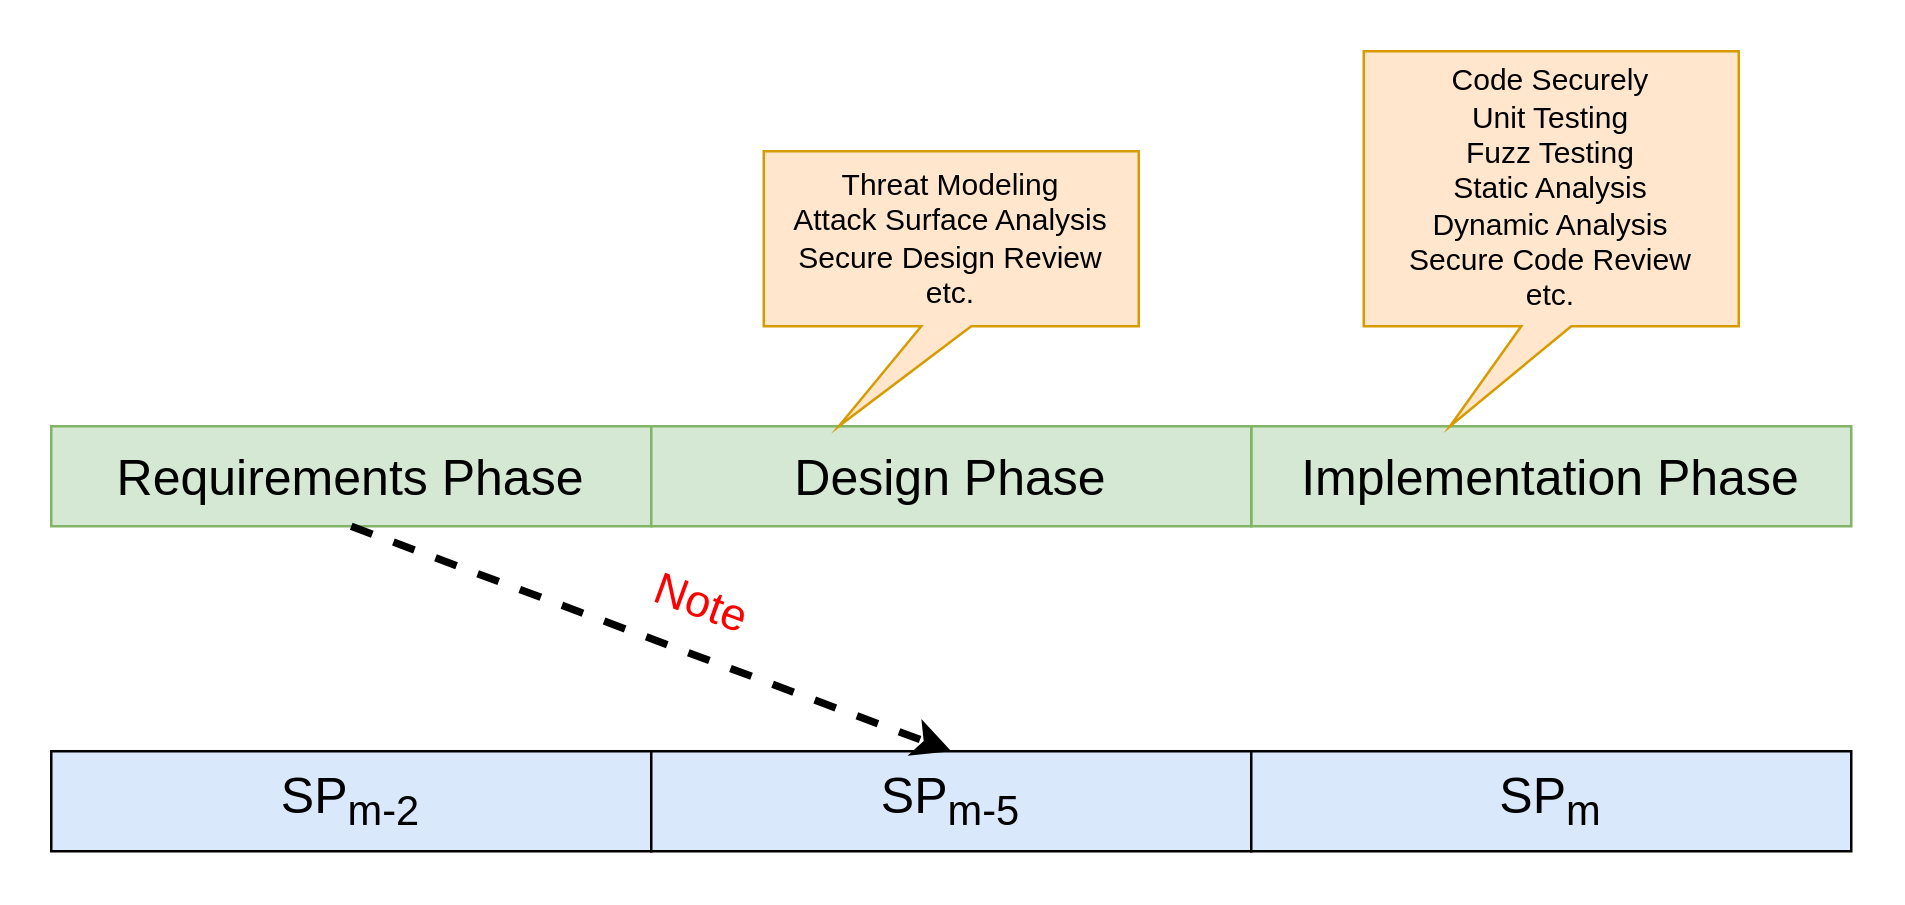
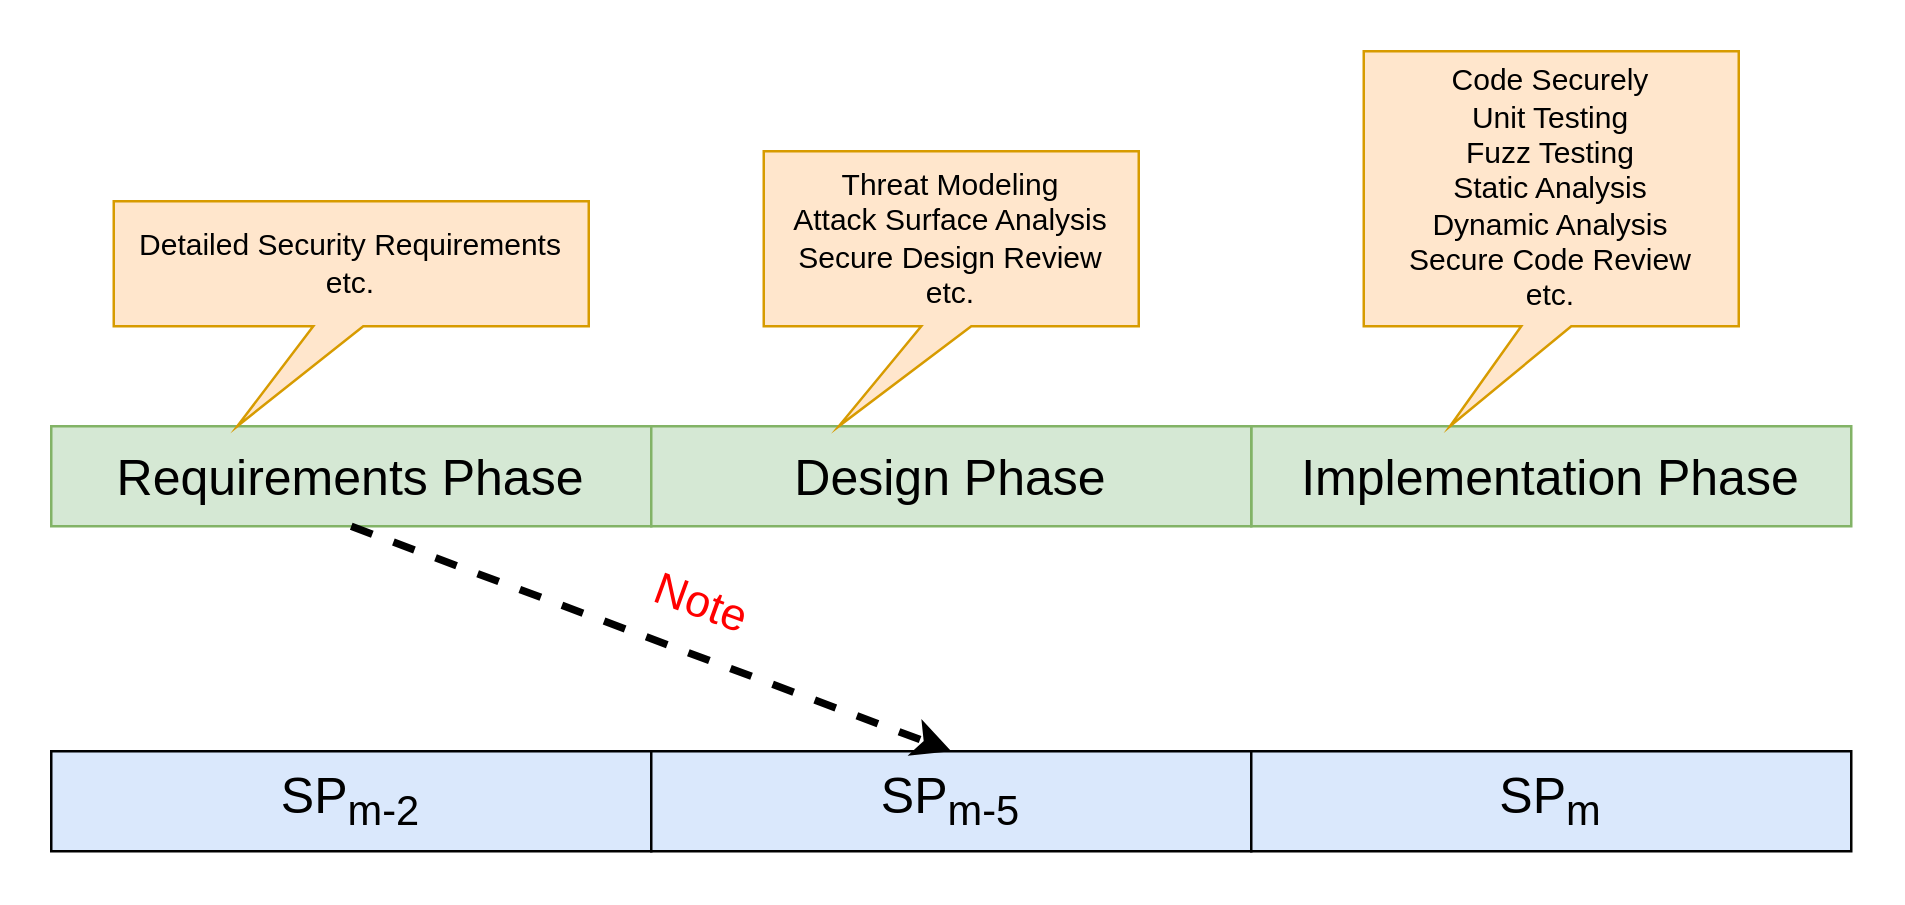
none -> (351, 314)
